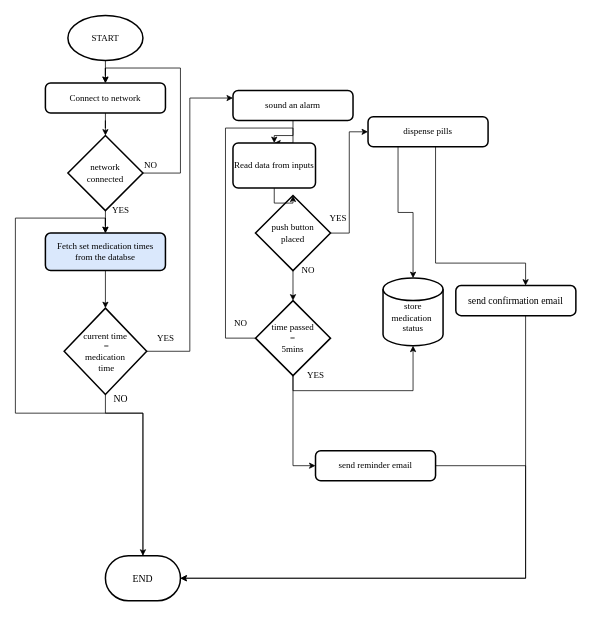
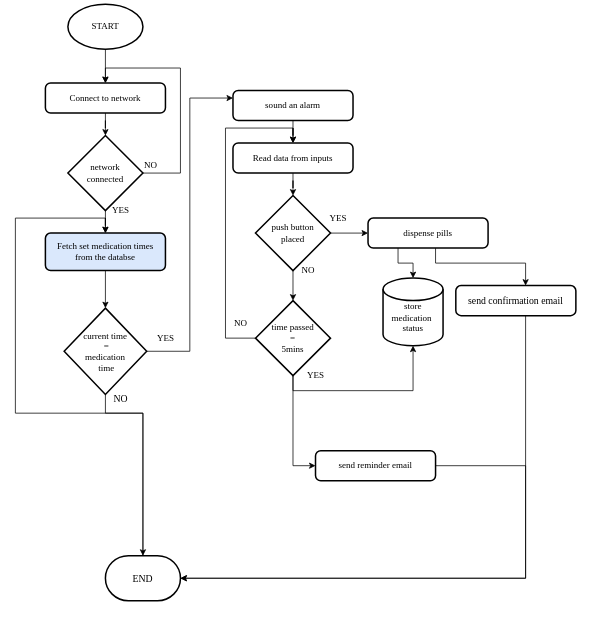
(105, 38) -> (105, 27)
(428, 132) -> (428, 233)
(274, 165) -> (293, 158)
